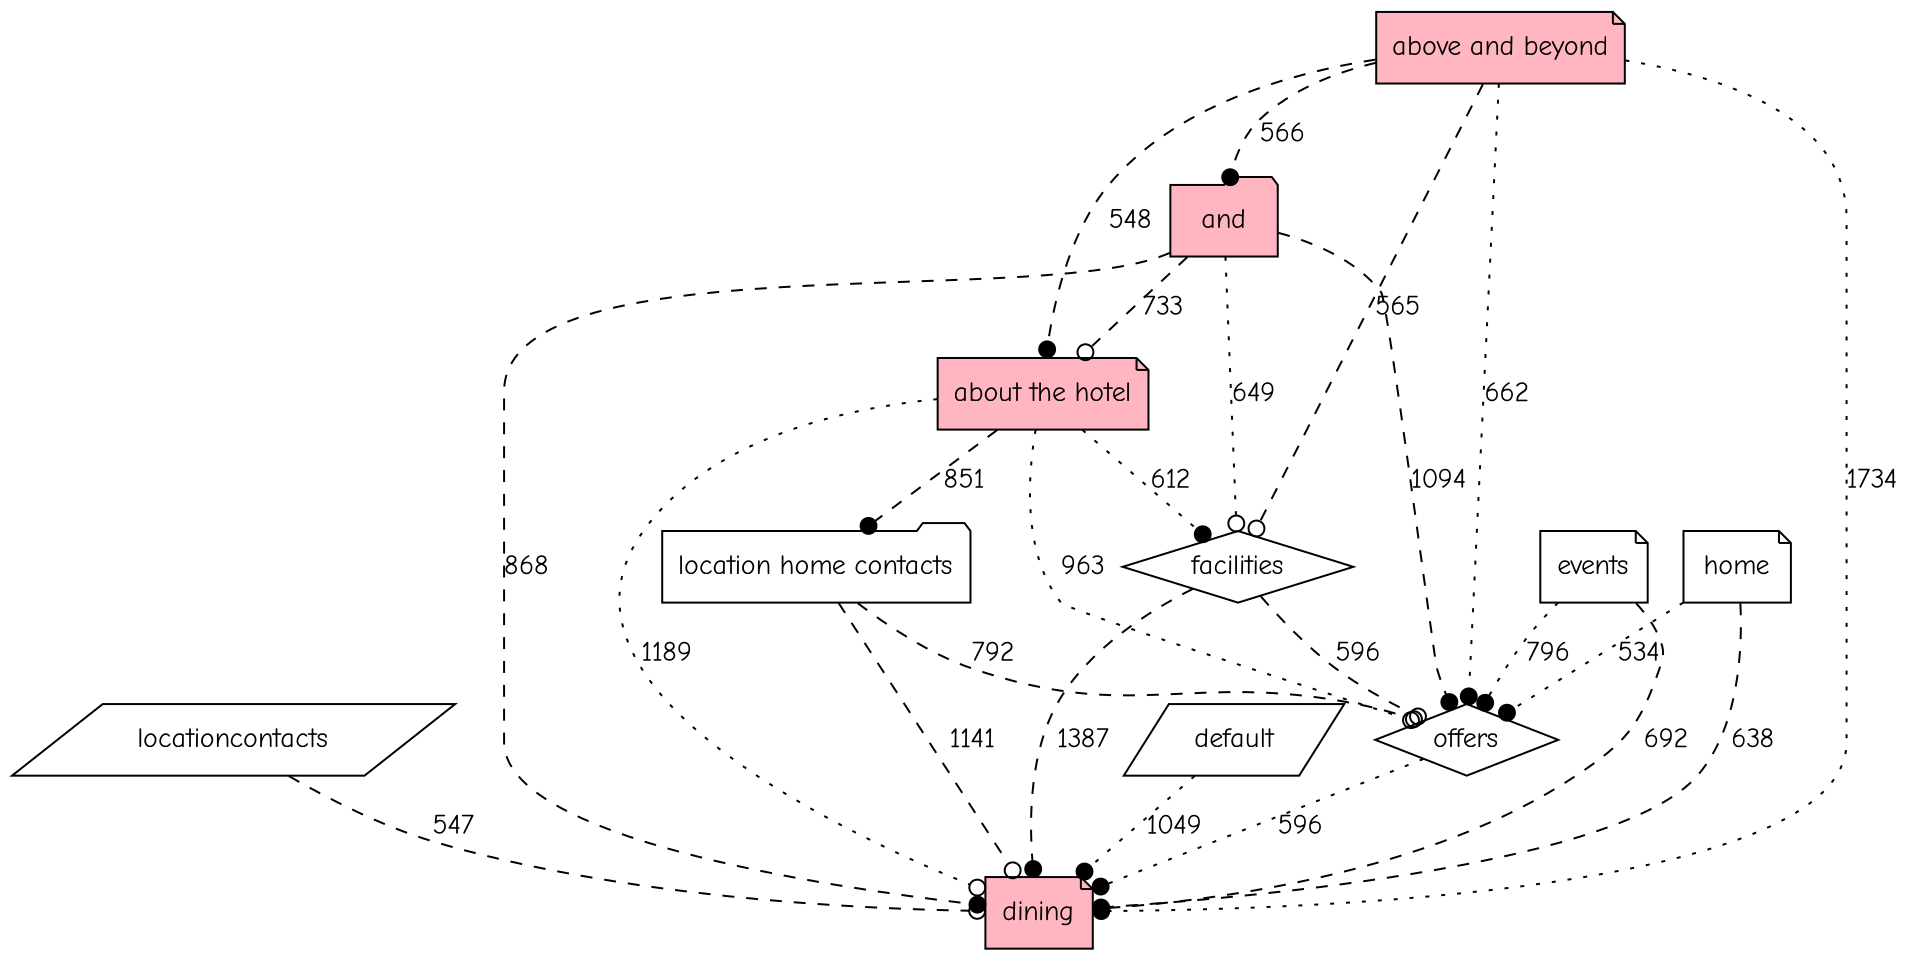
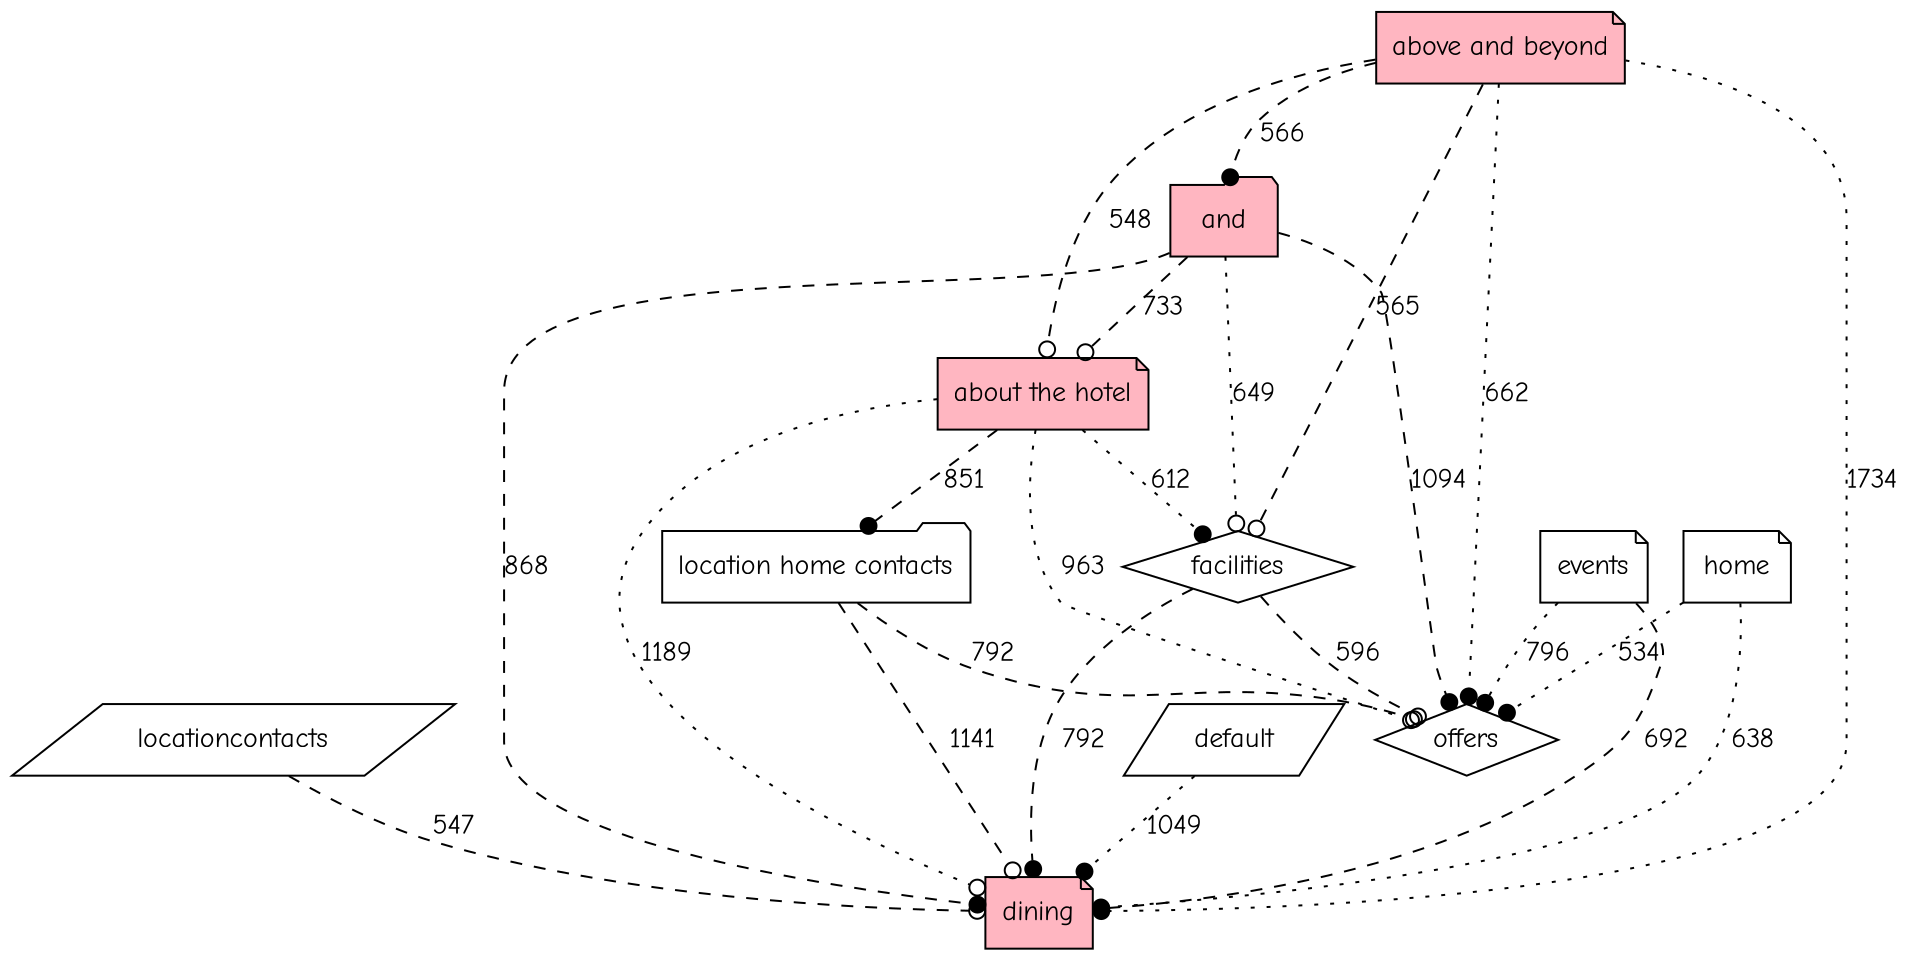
(1157, 141) -> (1157, 141)
(1084, 740) -> (1084, 740)
(1266, 821) -> none
(1501, 857) -> (1501, 857)
